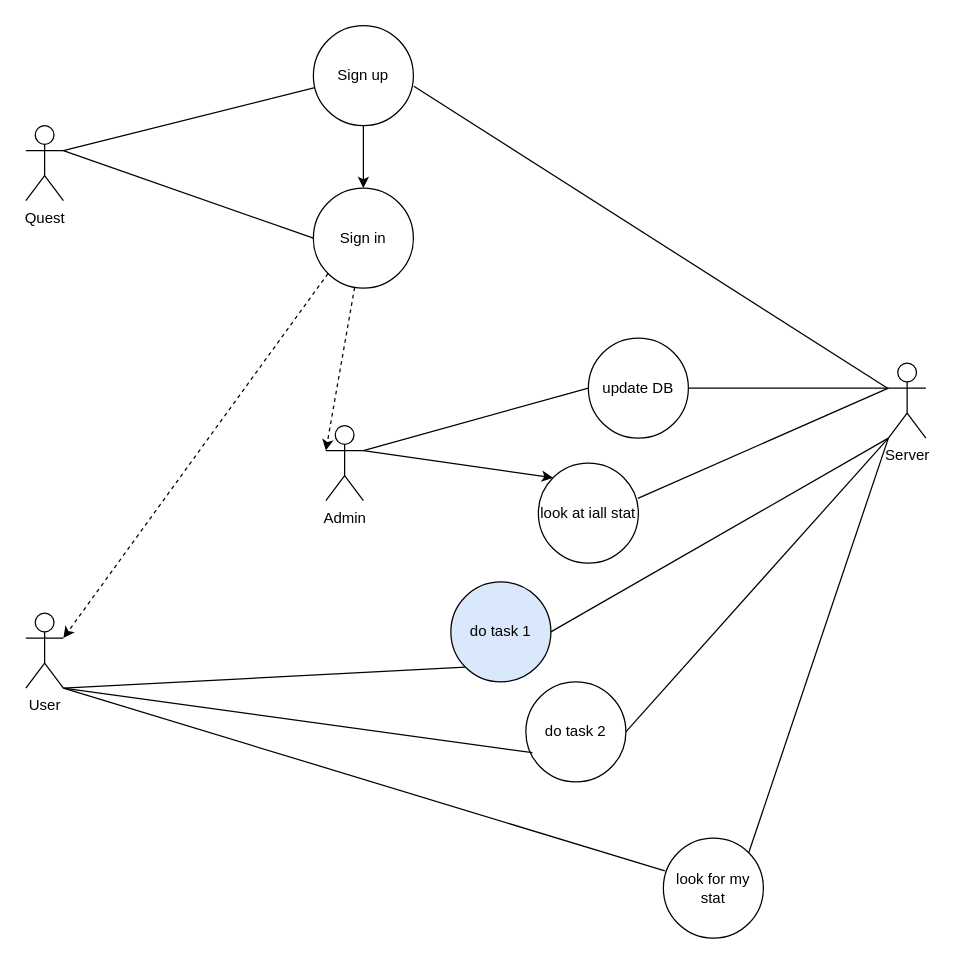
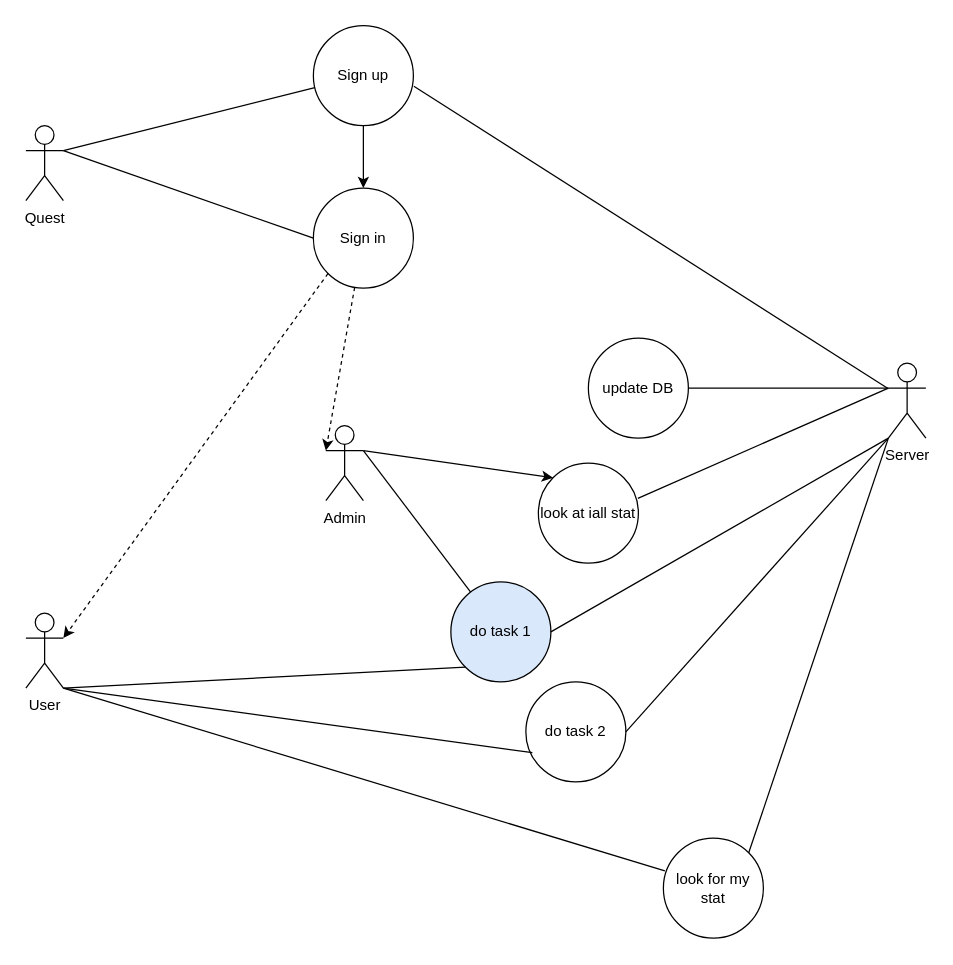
(478, 419) -> (418, 523)
